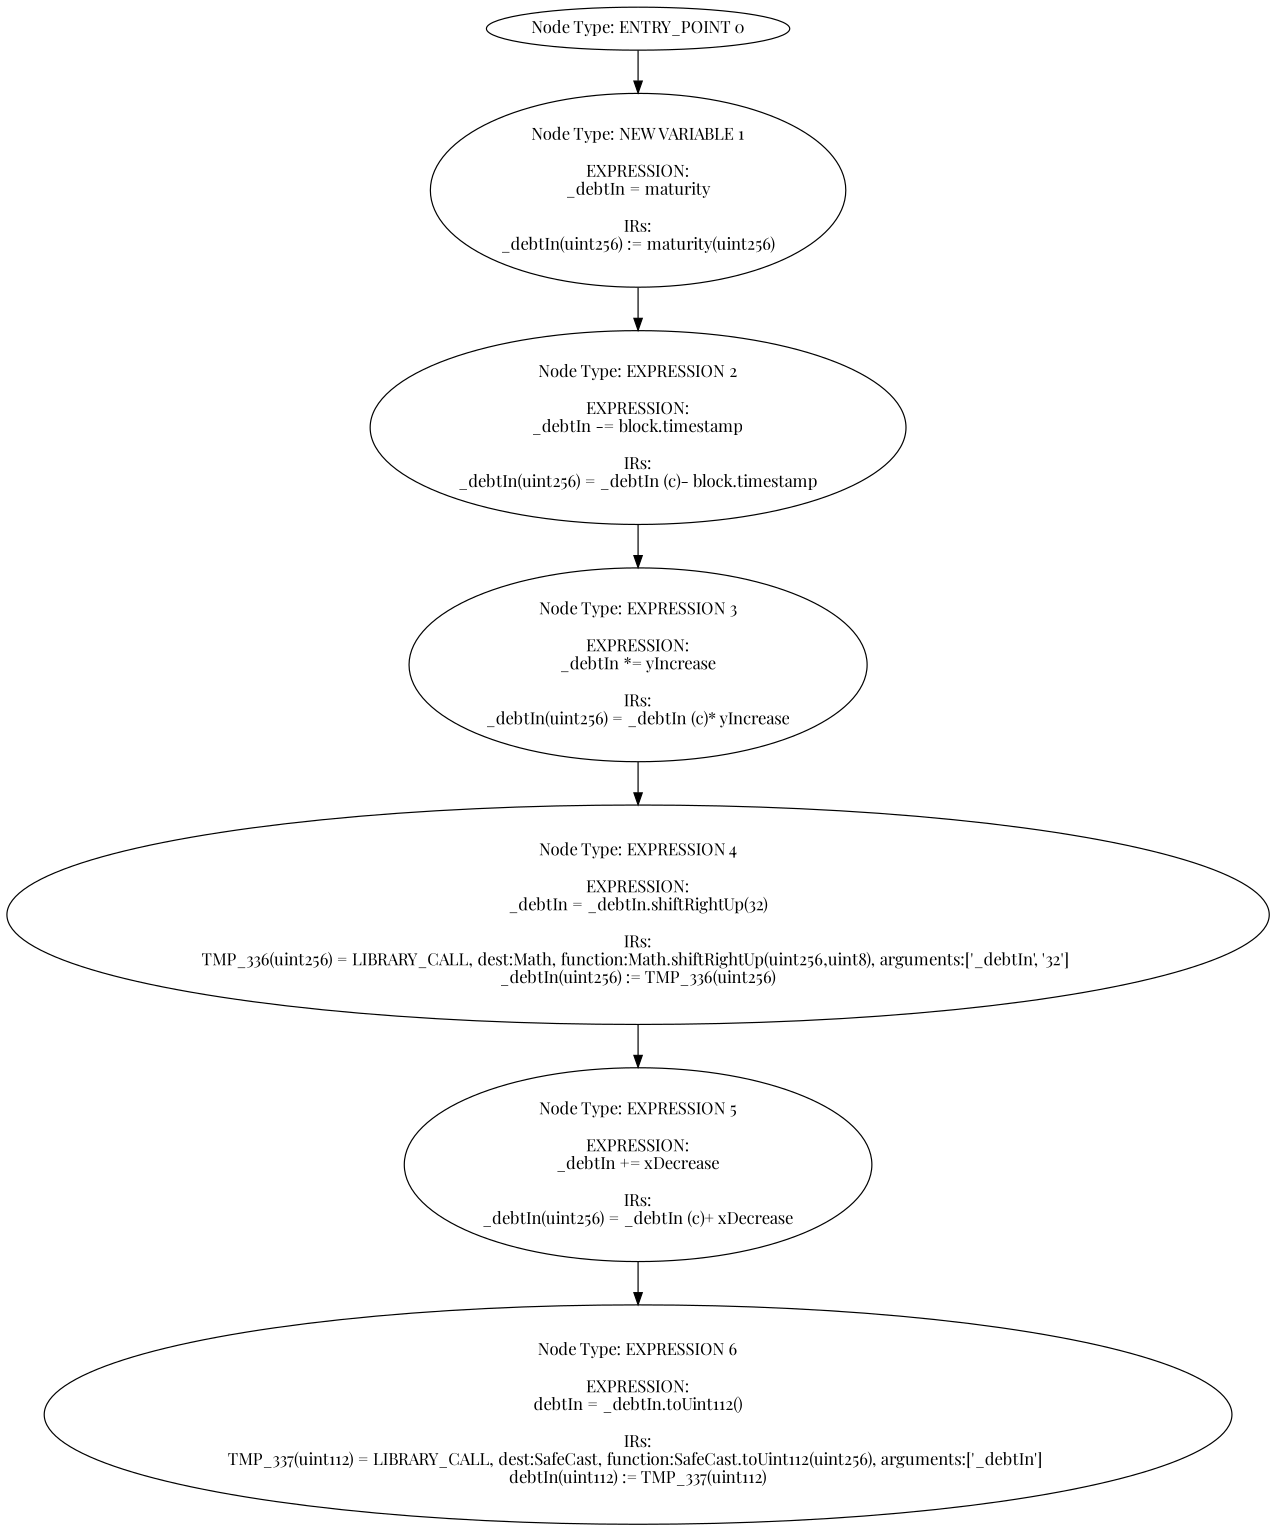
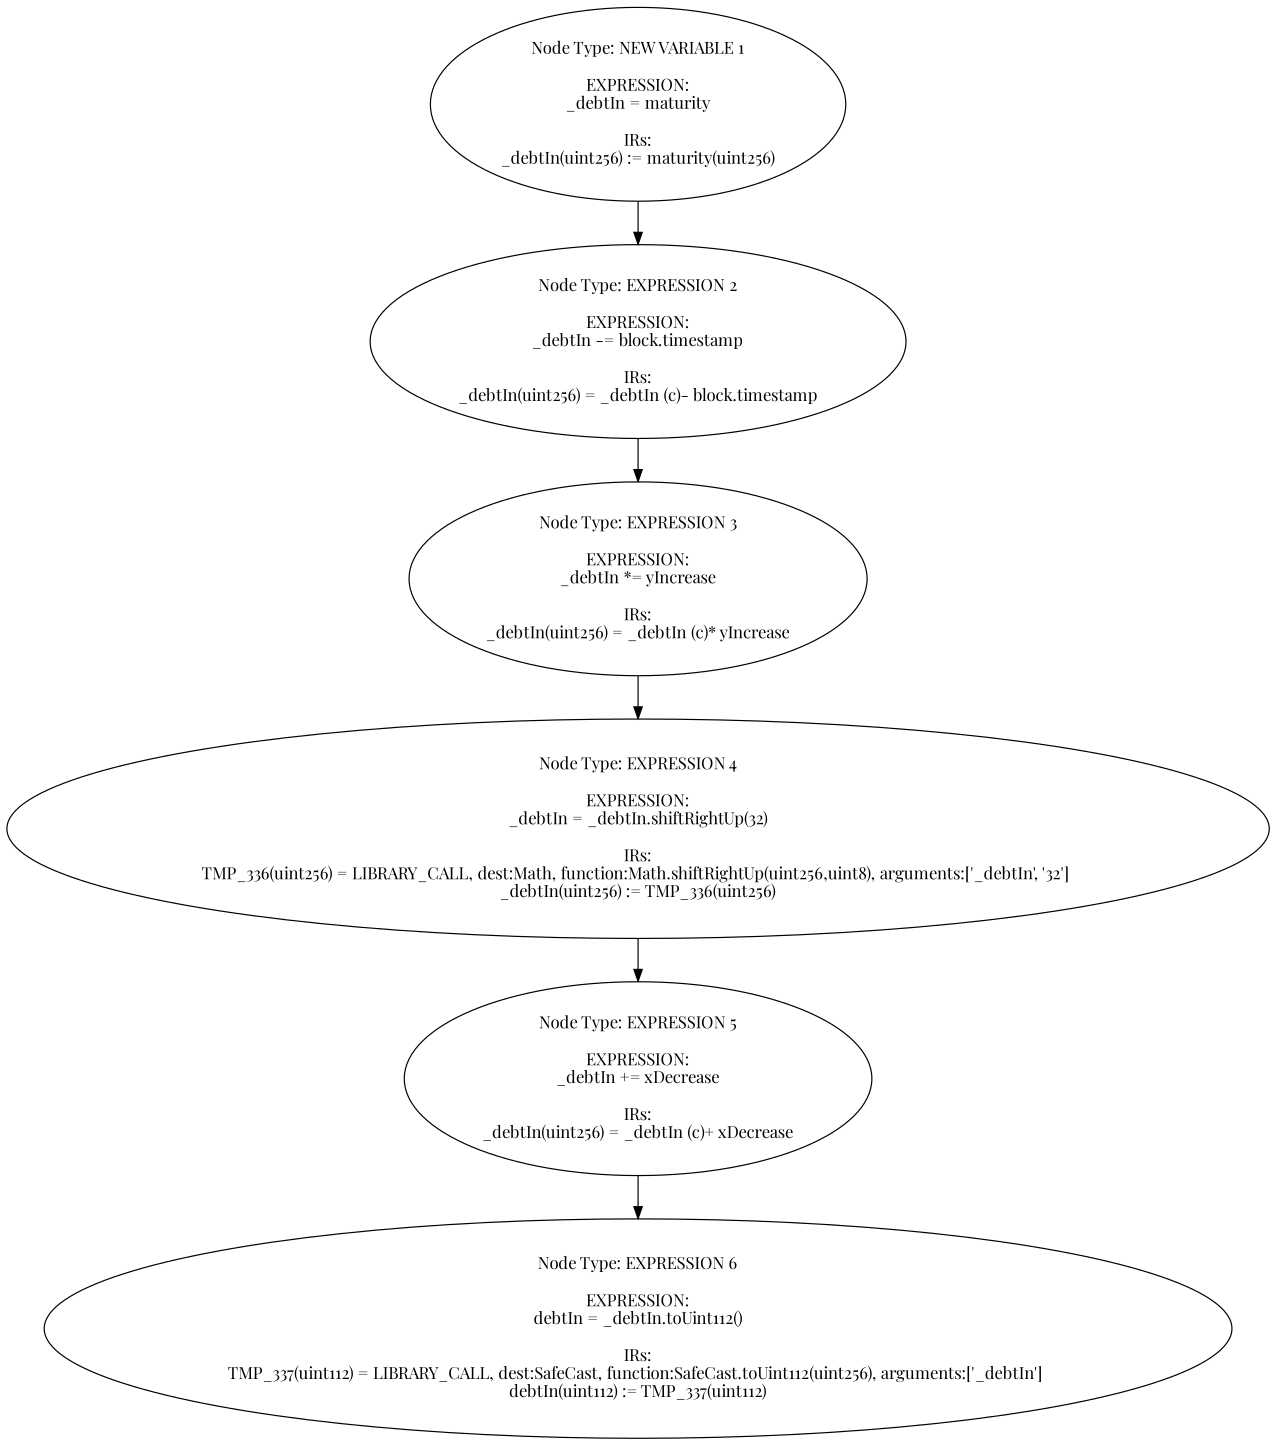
(638, 29) -> none
